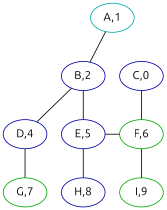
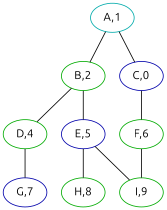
none -> (127, 47)
(83, 76) -> (83, 76)
(25, 134) -> (25, 134)
(112, 134) -> (112, 163)
(25, 192) -> (25, 192)
(83, 192) -> (83, 192)
